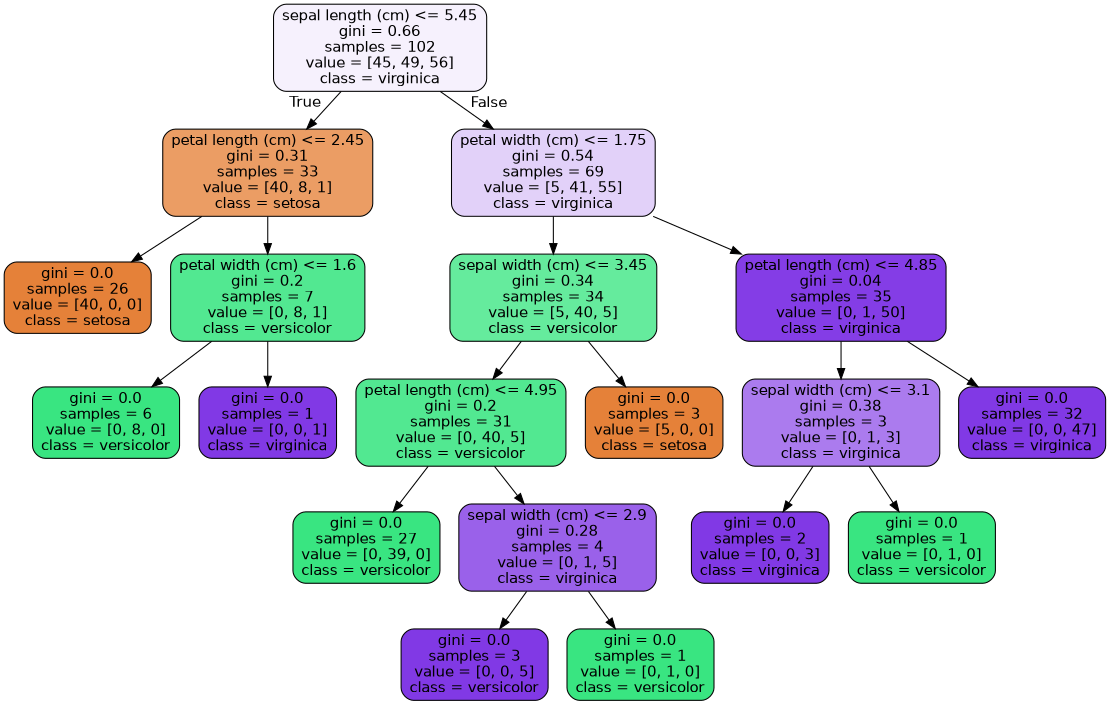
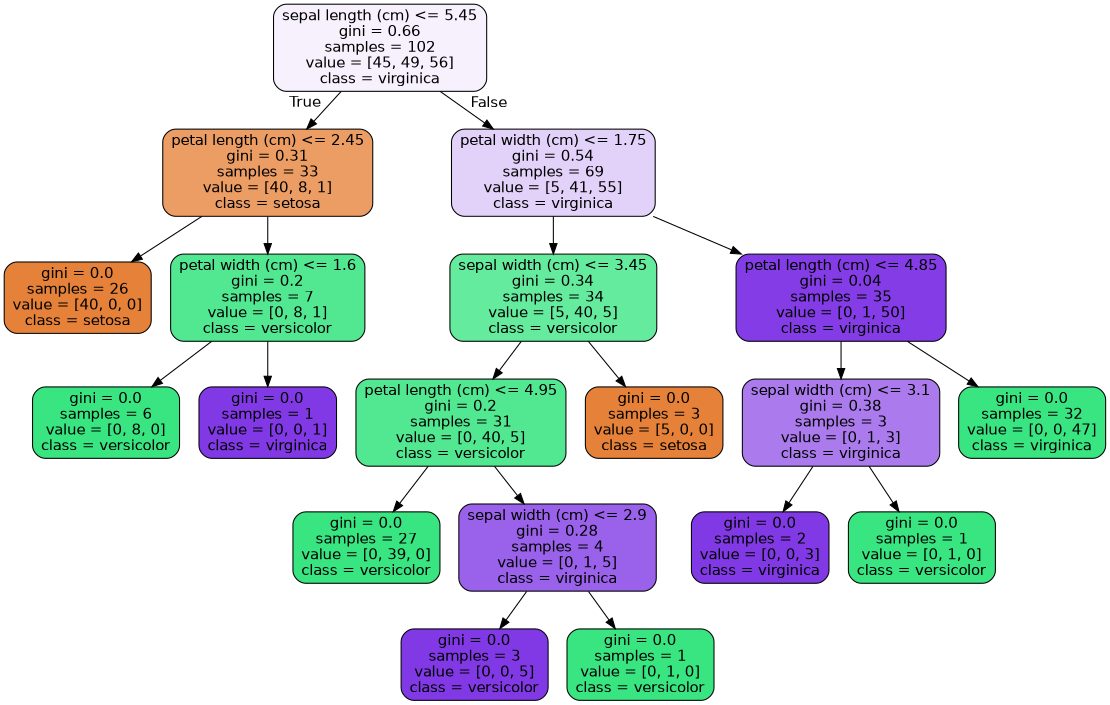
(1032, 423) -> (1032, 423)
